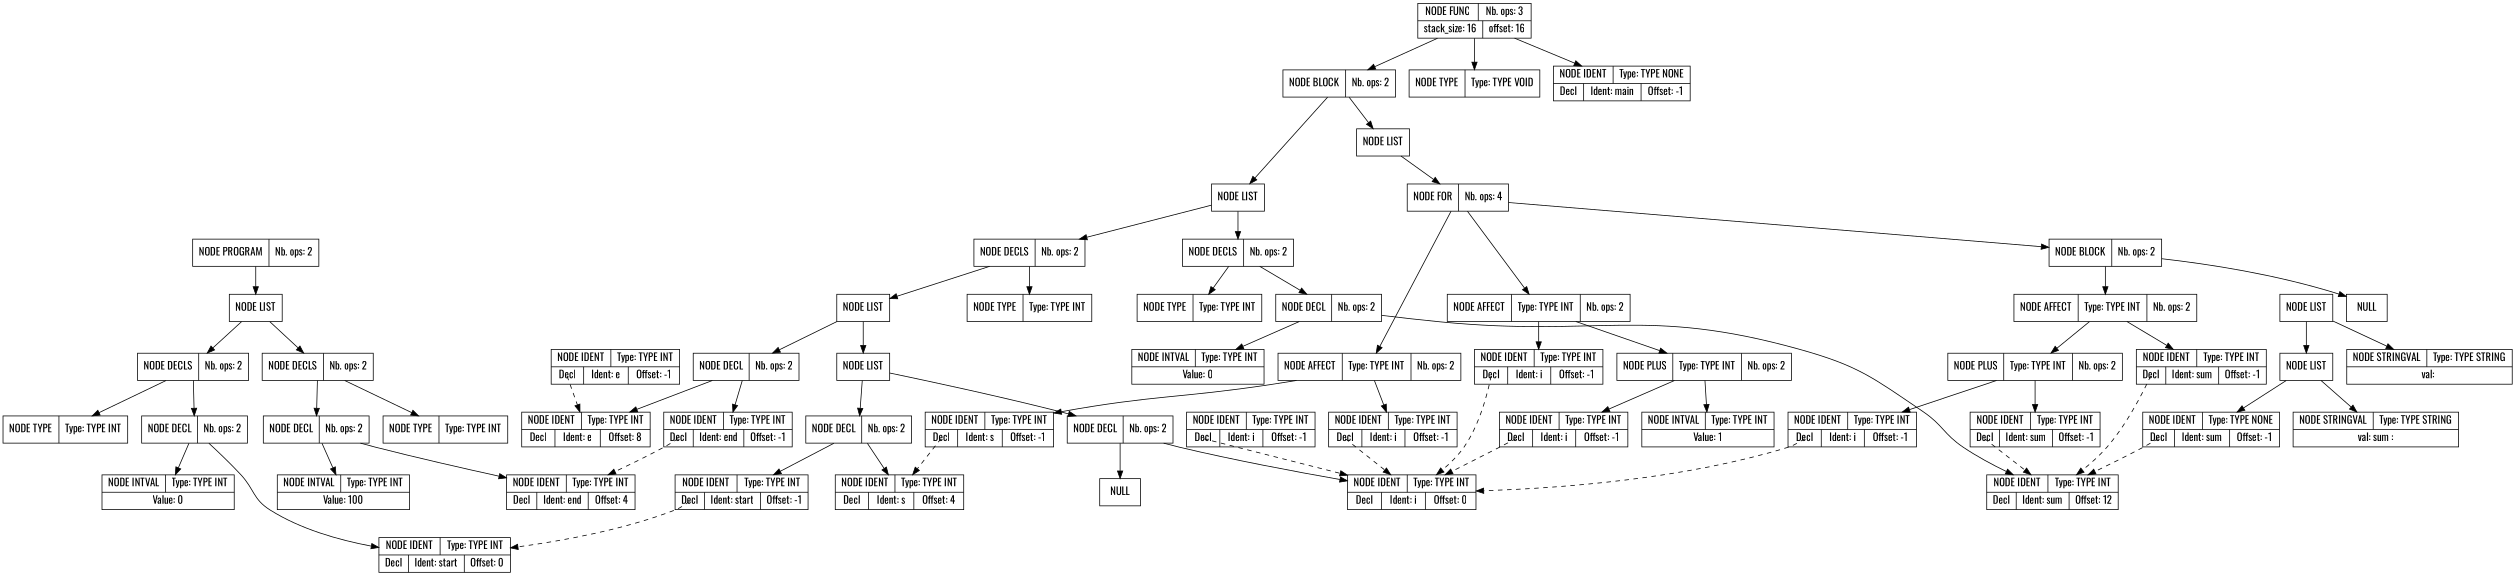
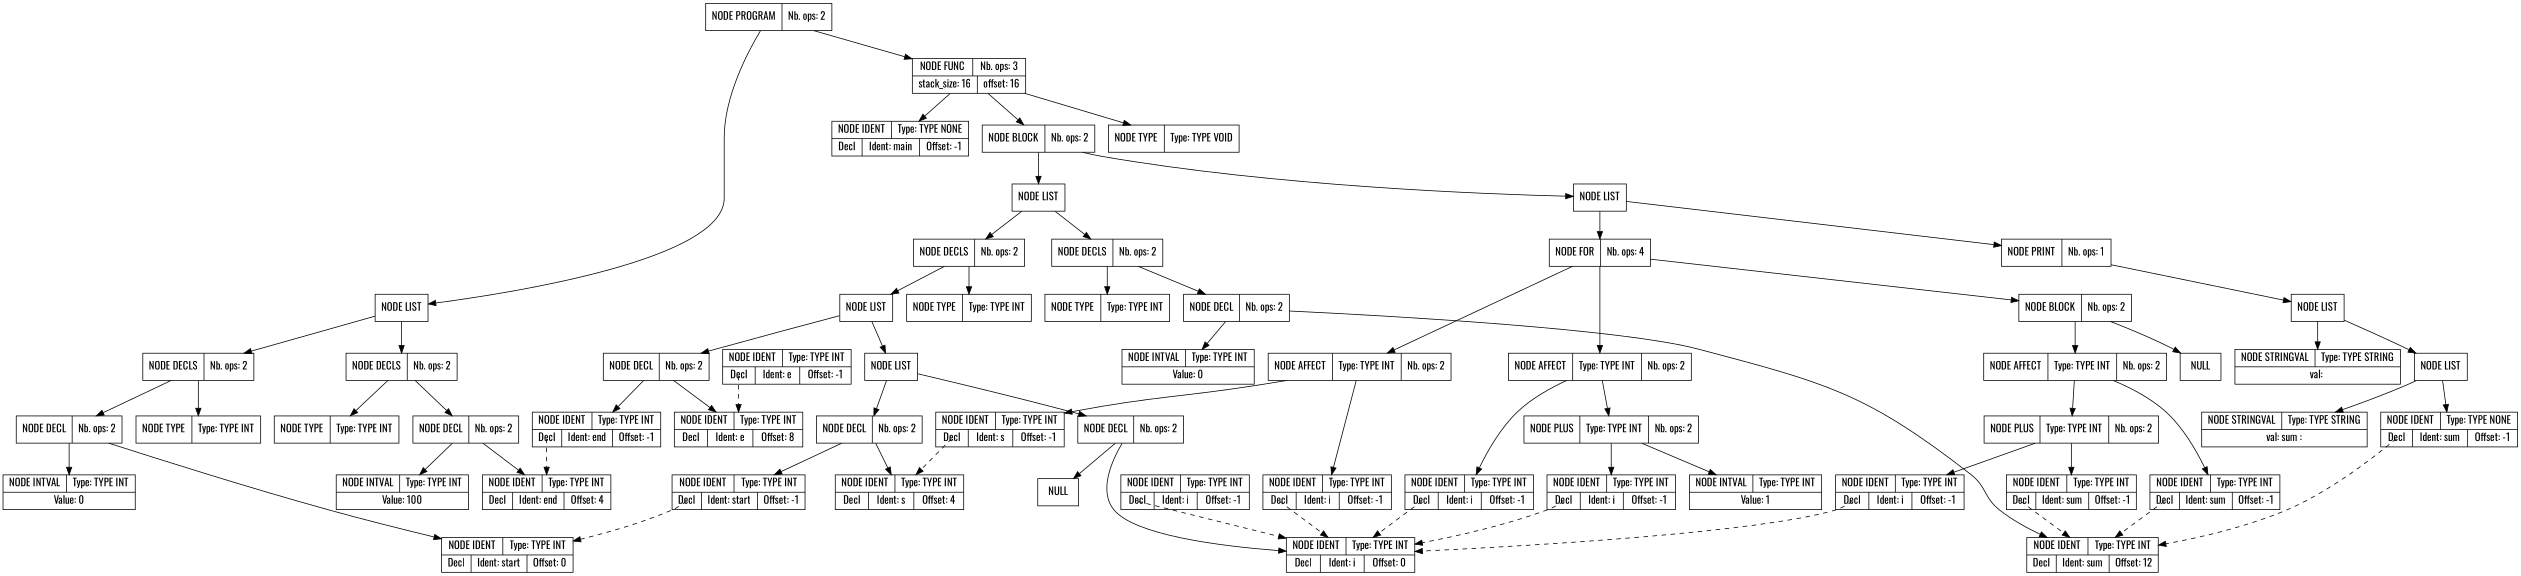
none -> (859, 44)
none -> (2056, 253)
